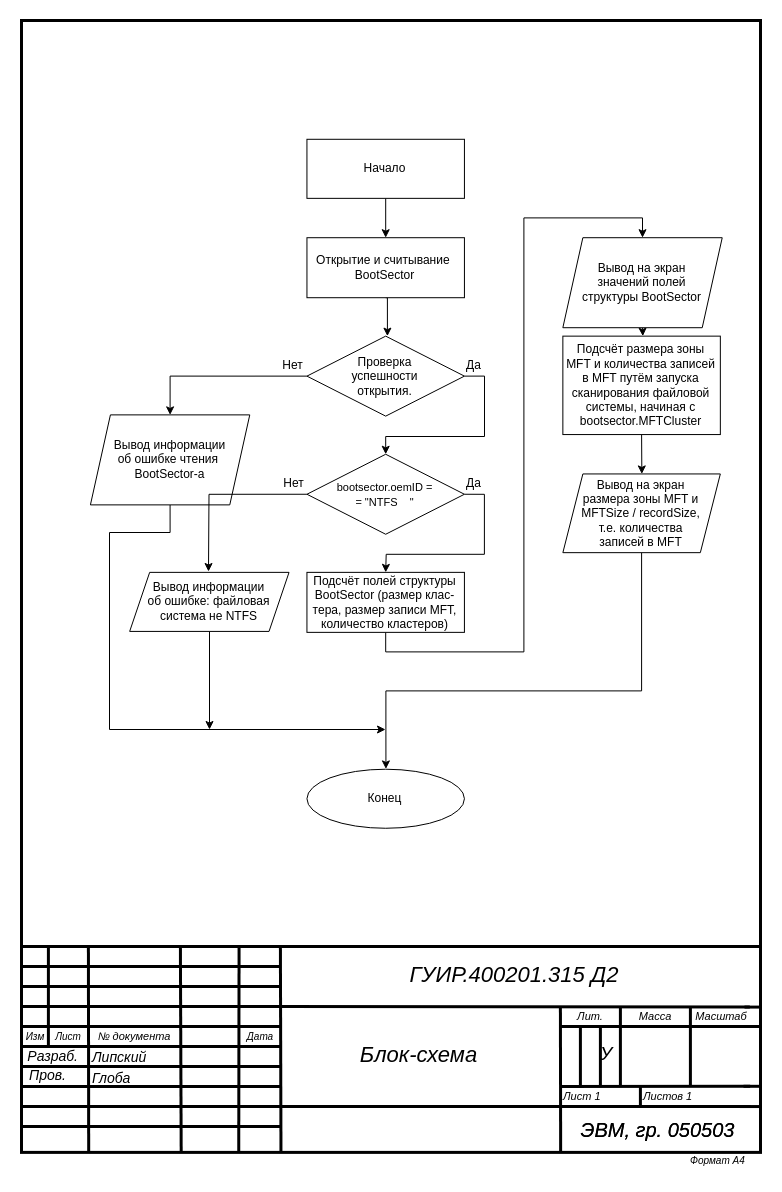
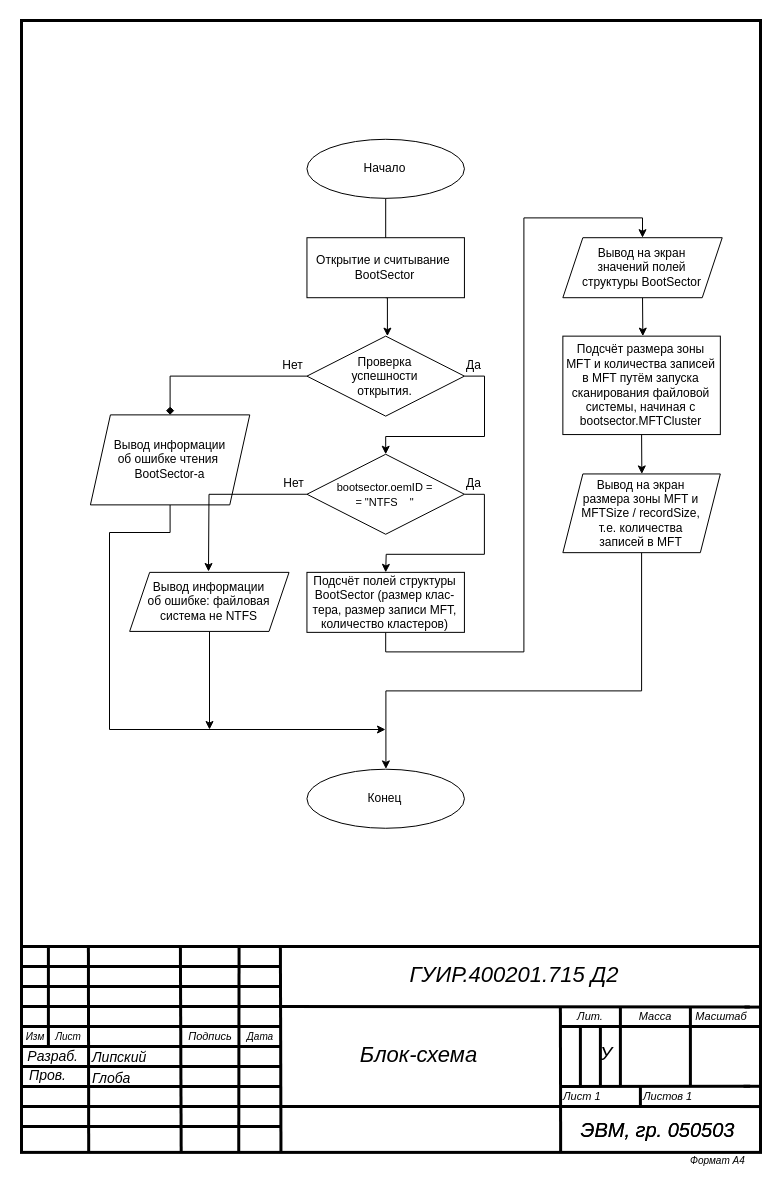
(386, 169) -> (386, 169)
(386, 229) -> (386, 232)
(643, 283) -> (643, 268)
(170, 406) -> (170, 406)
(515, 976) -> (515, 976)
(134, 1036) -> none
none -> (210, 1036)
